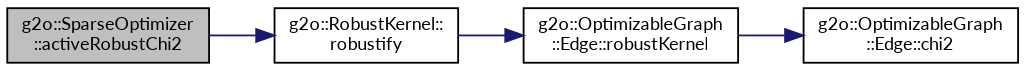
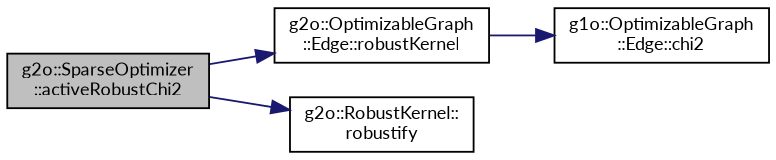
(482, 35) -> (233, 60)
(911, 35) -> (662, 35)
